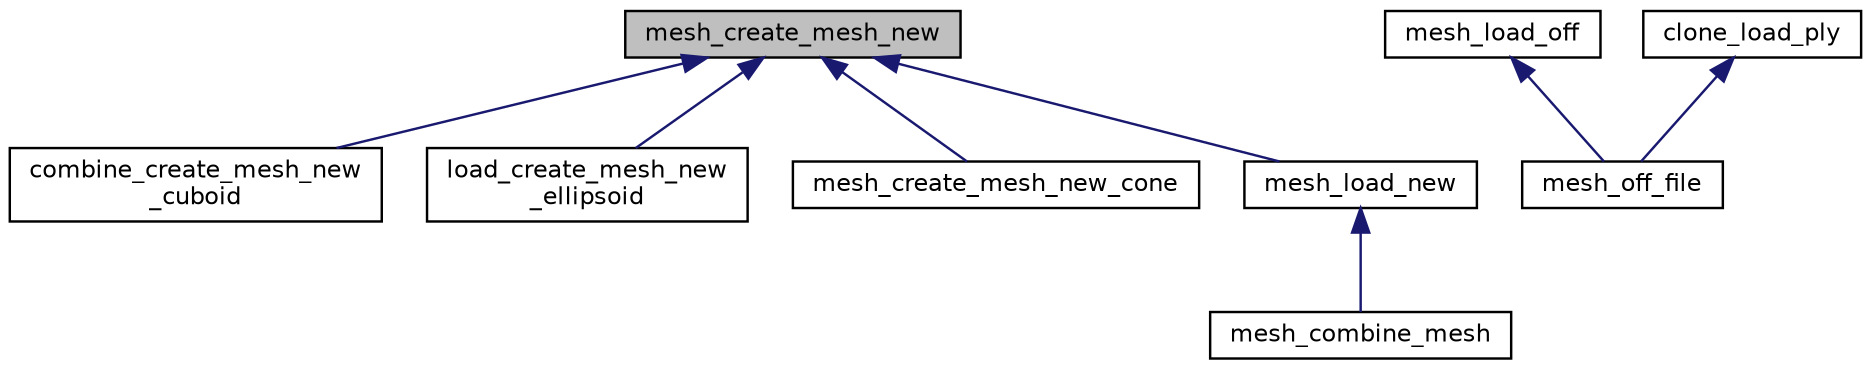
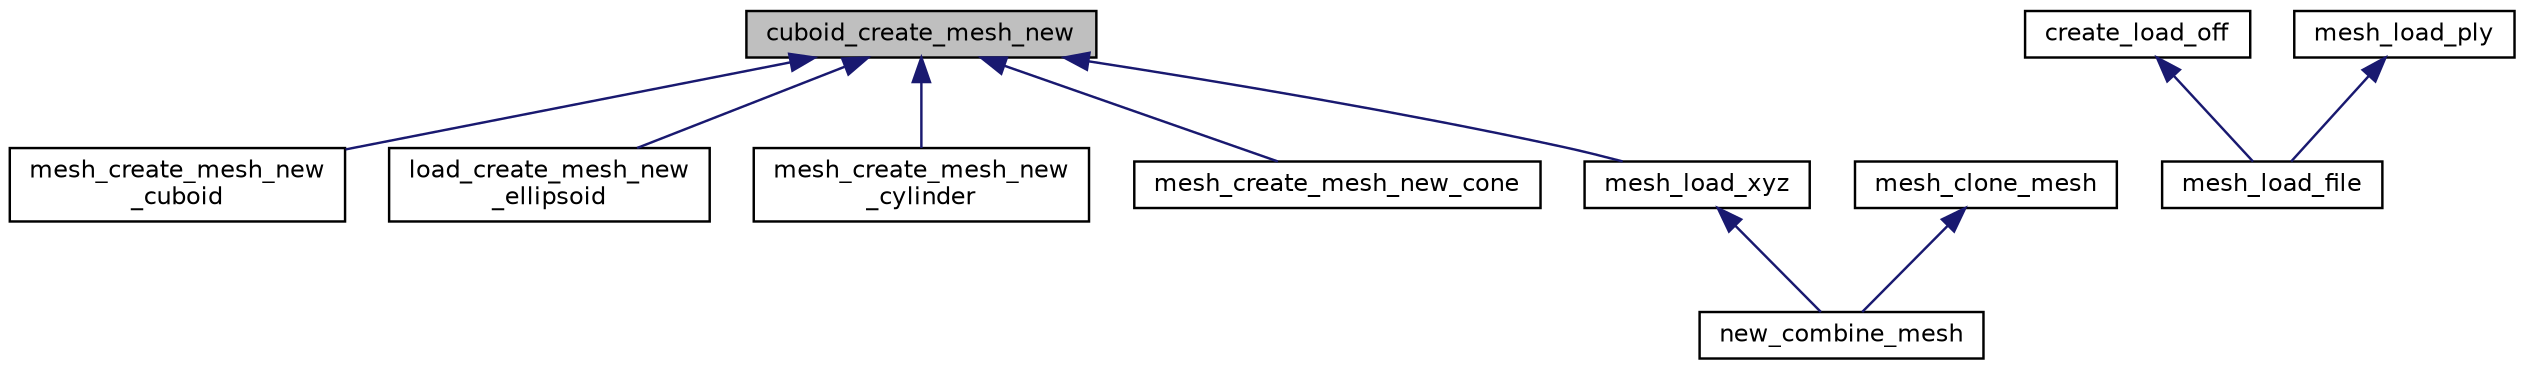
(793, 34) -> (921, 34)
(1493, 34) -> (2138, 34)
(1752, 34) -> (2404, 34)
(196, 185) -> (177, 185)
none -> (921, 185)
(1361, 185) -> (1697, 185)
(1623, 185) -> (2272, 185)
none -> (1986, 185)
(1361, 335) -> (1842, 335)
